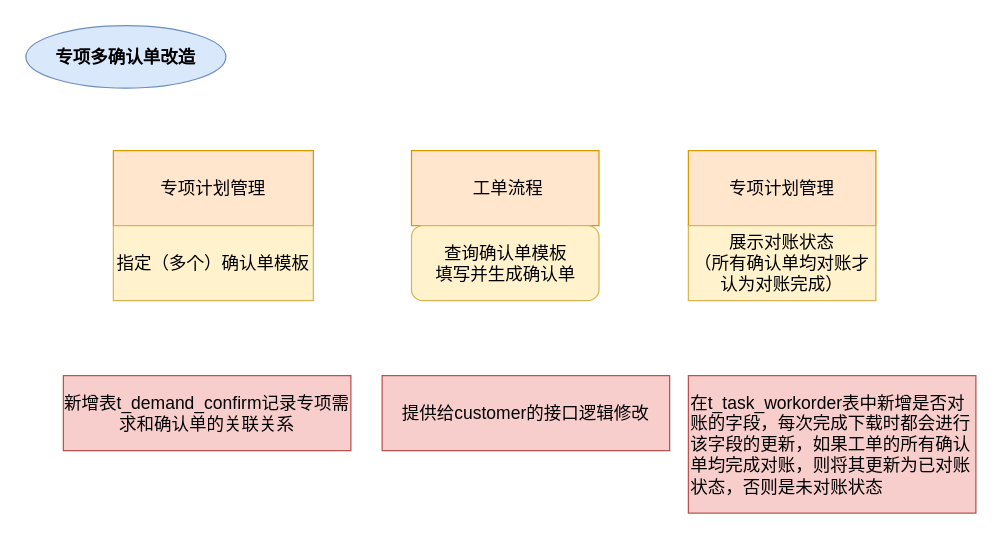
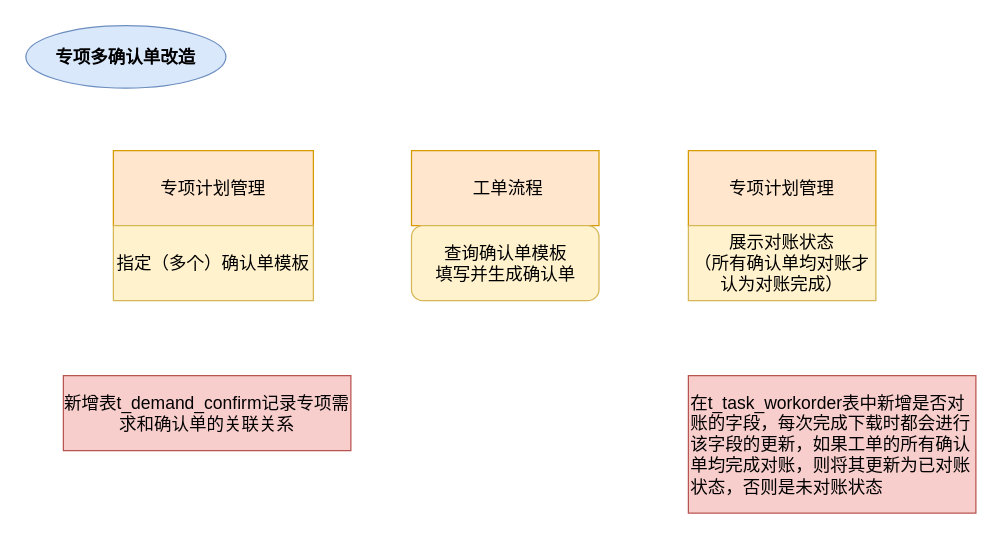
(526, 413) -> none
